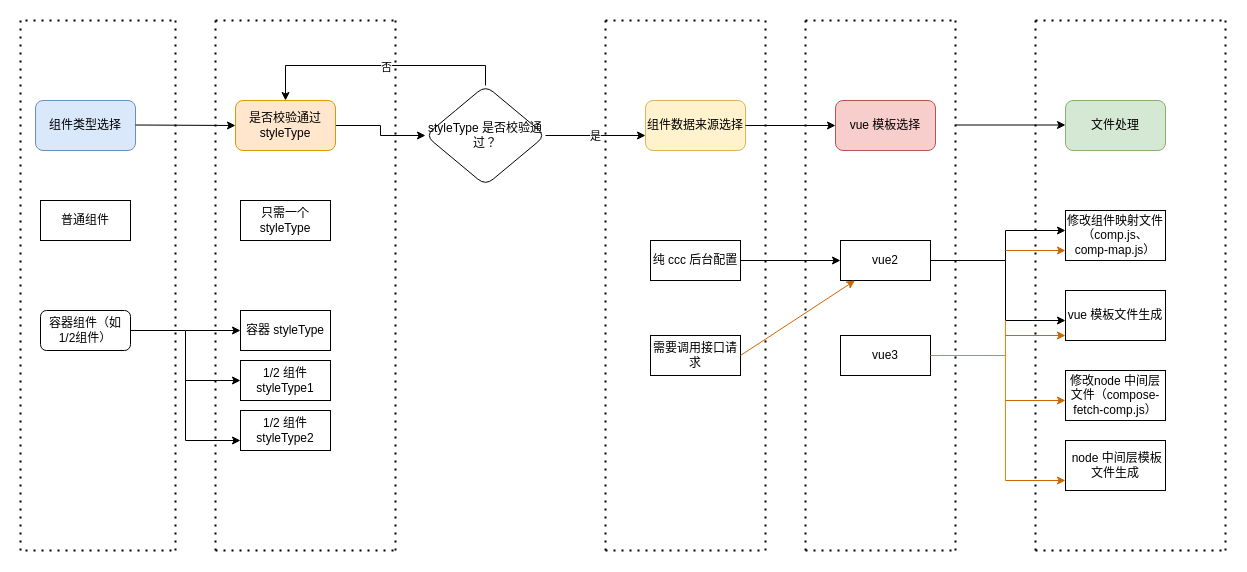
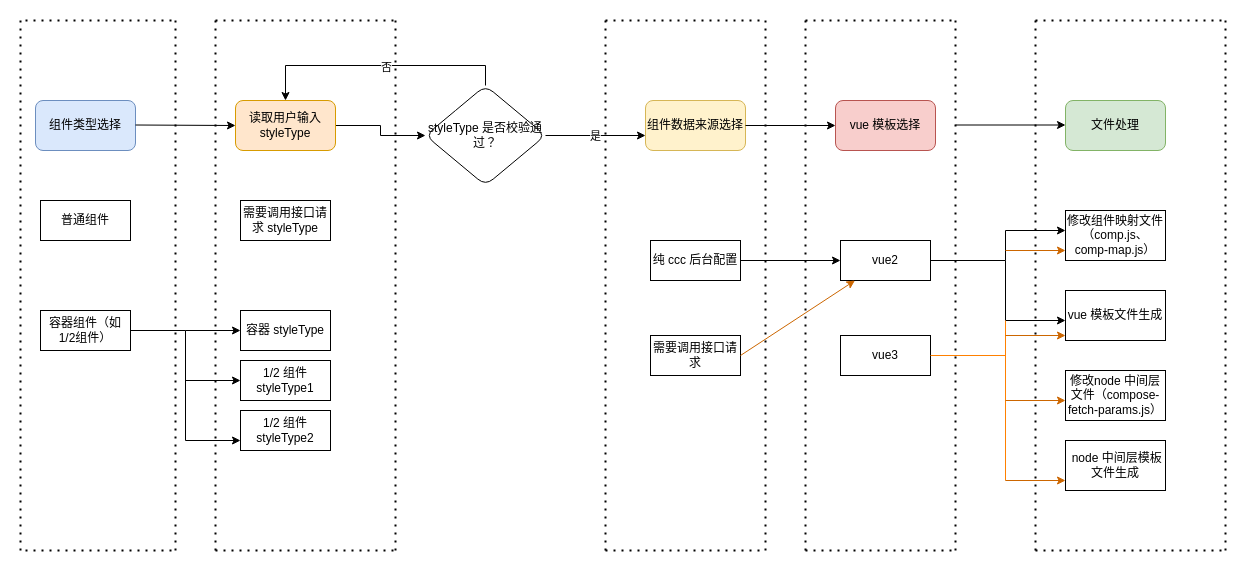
(286, 126) -> (286, 126)
(286, 221) -> (286, 221)
(86, 331) -> (86, 331)
(1116, 396) -> (1116, 396)
